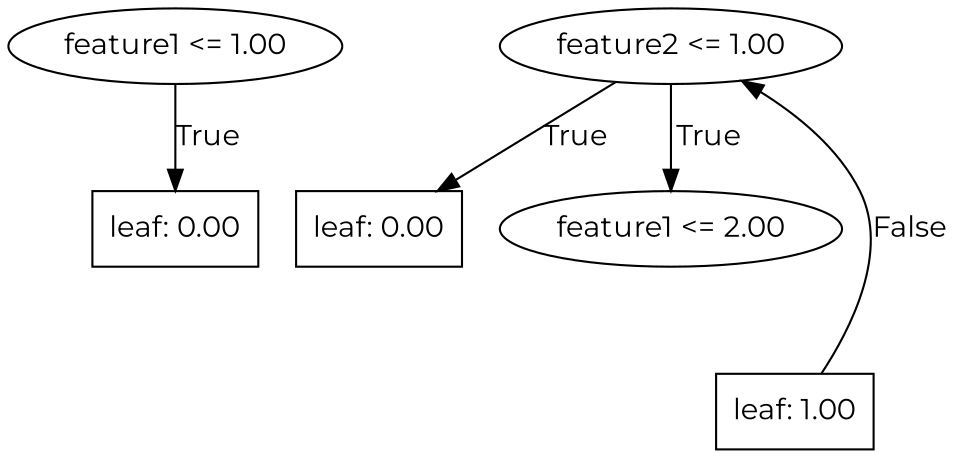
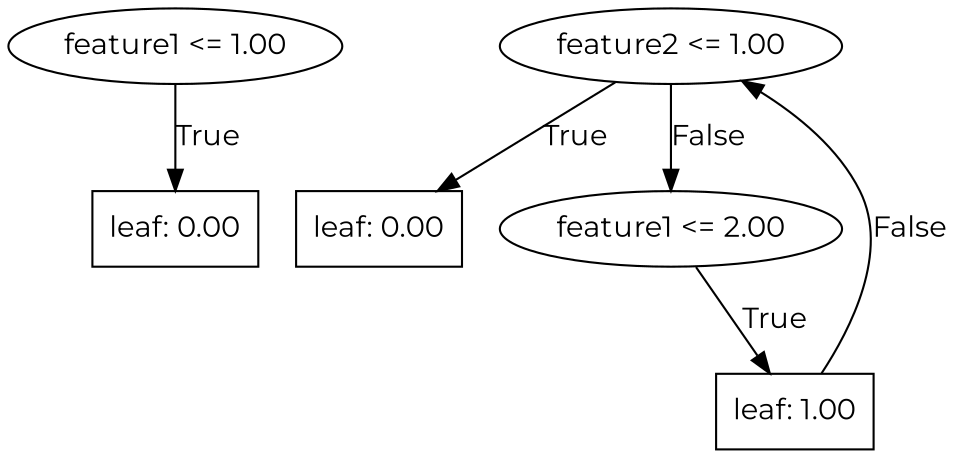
(709, 138) -> (709, 138)
none -> (727, 311)
